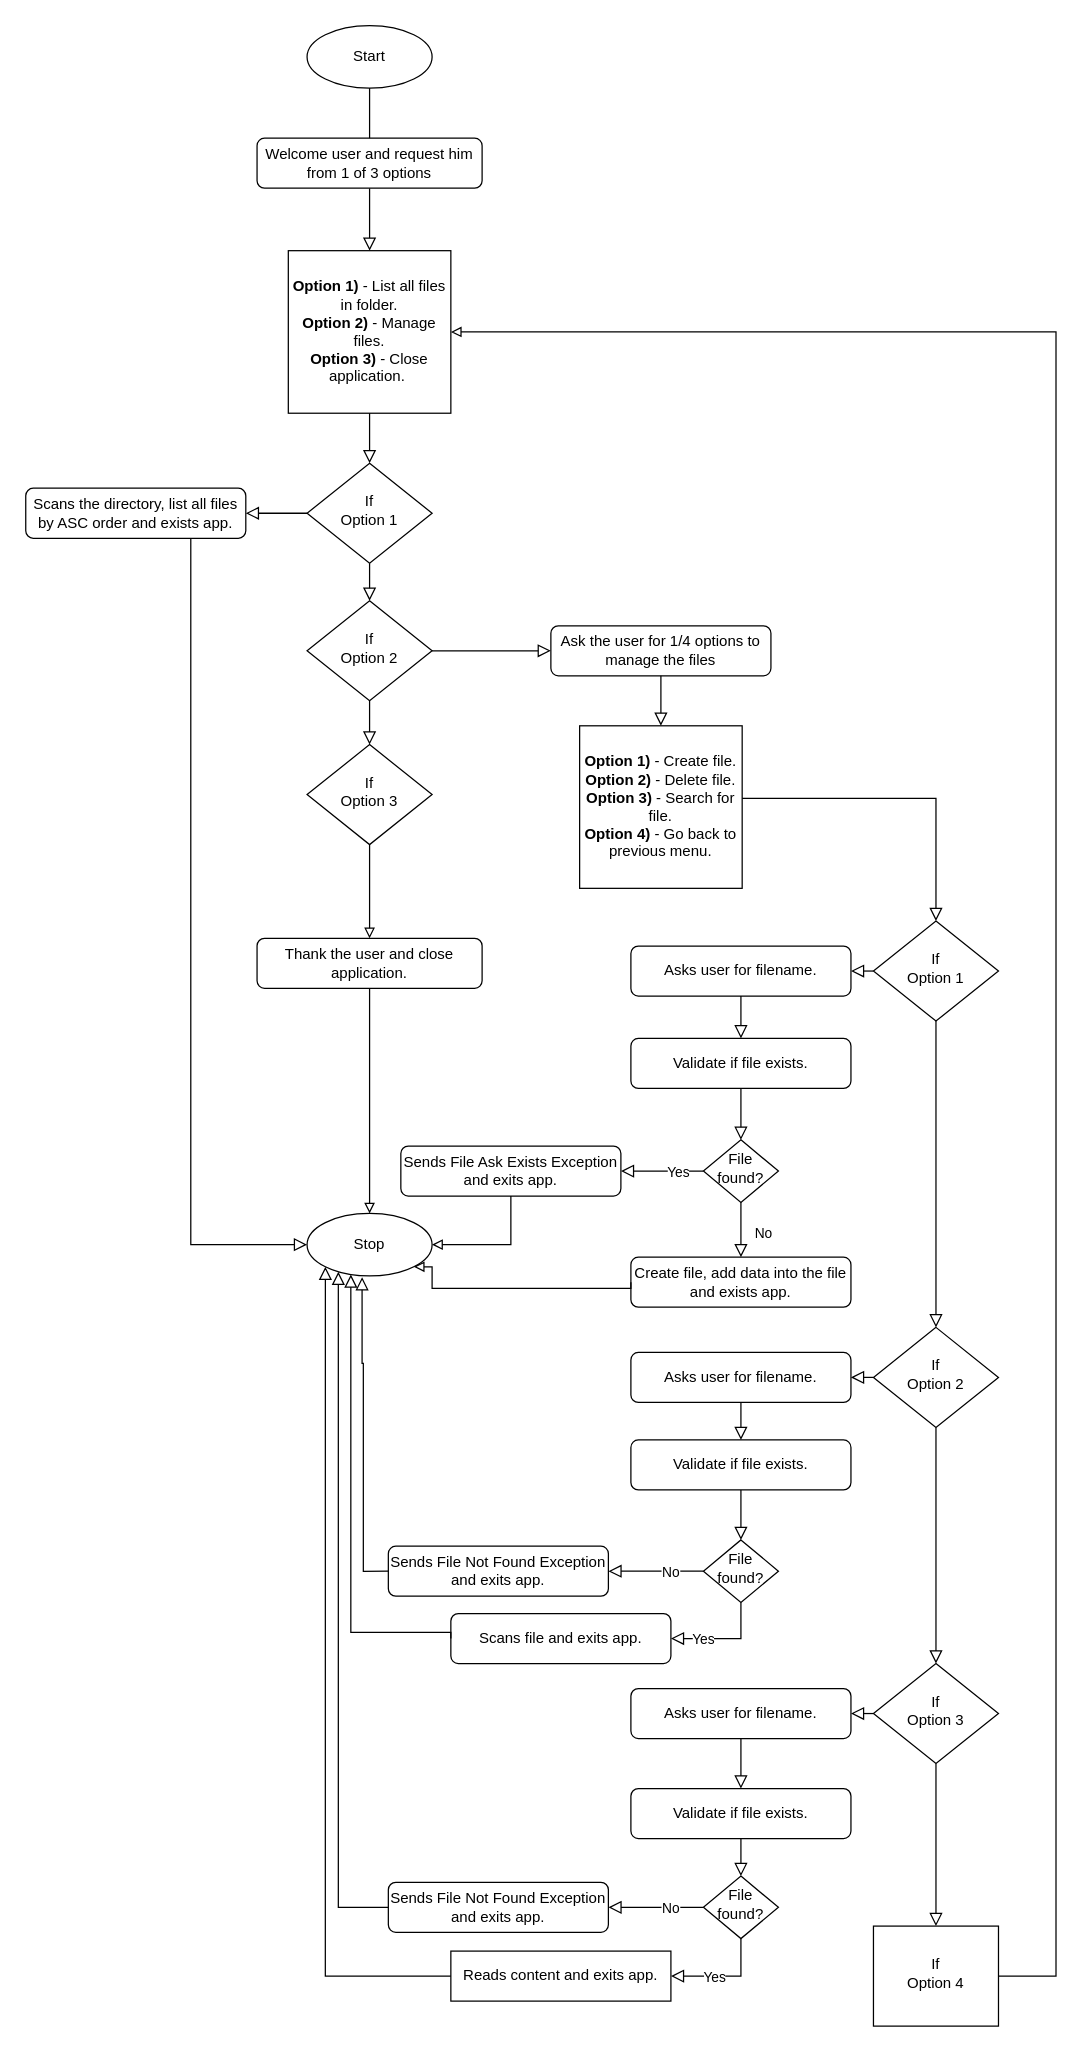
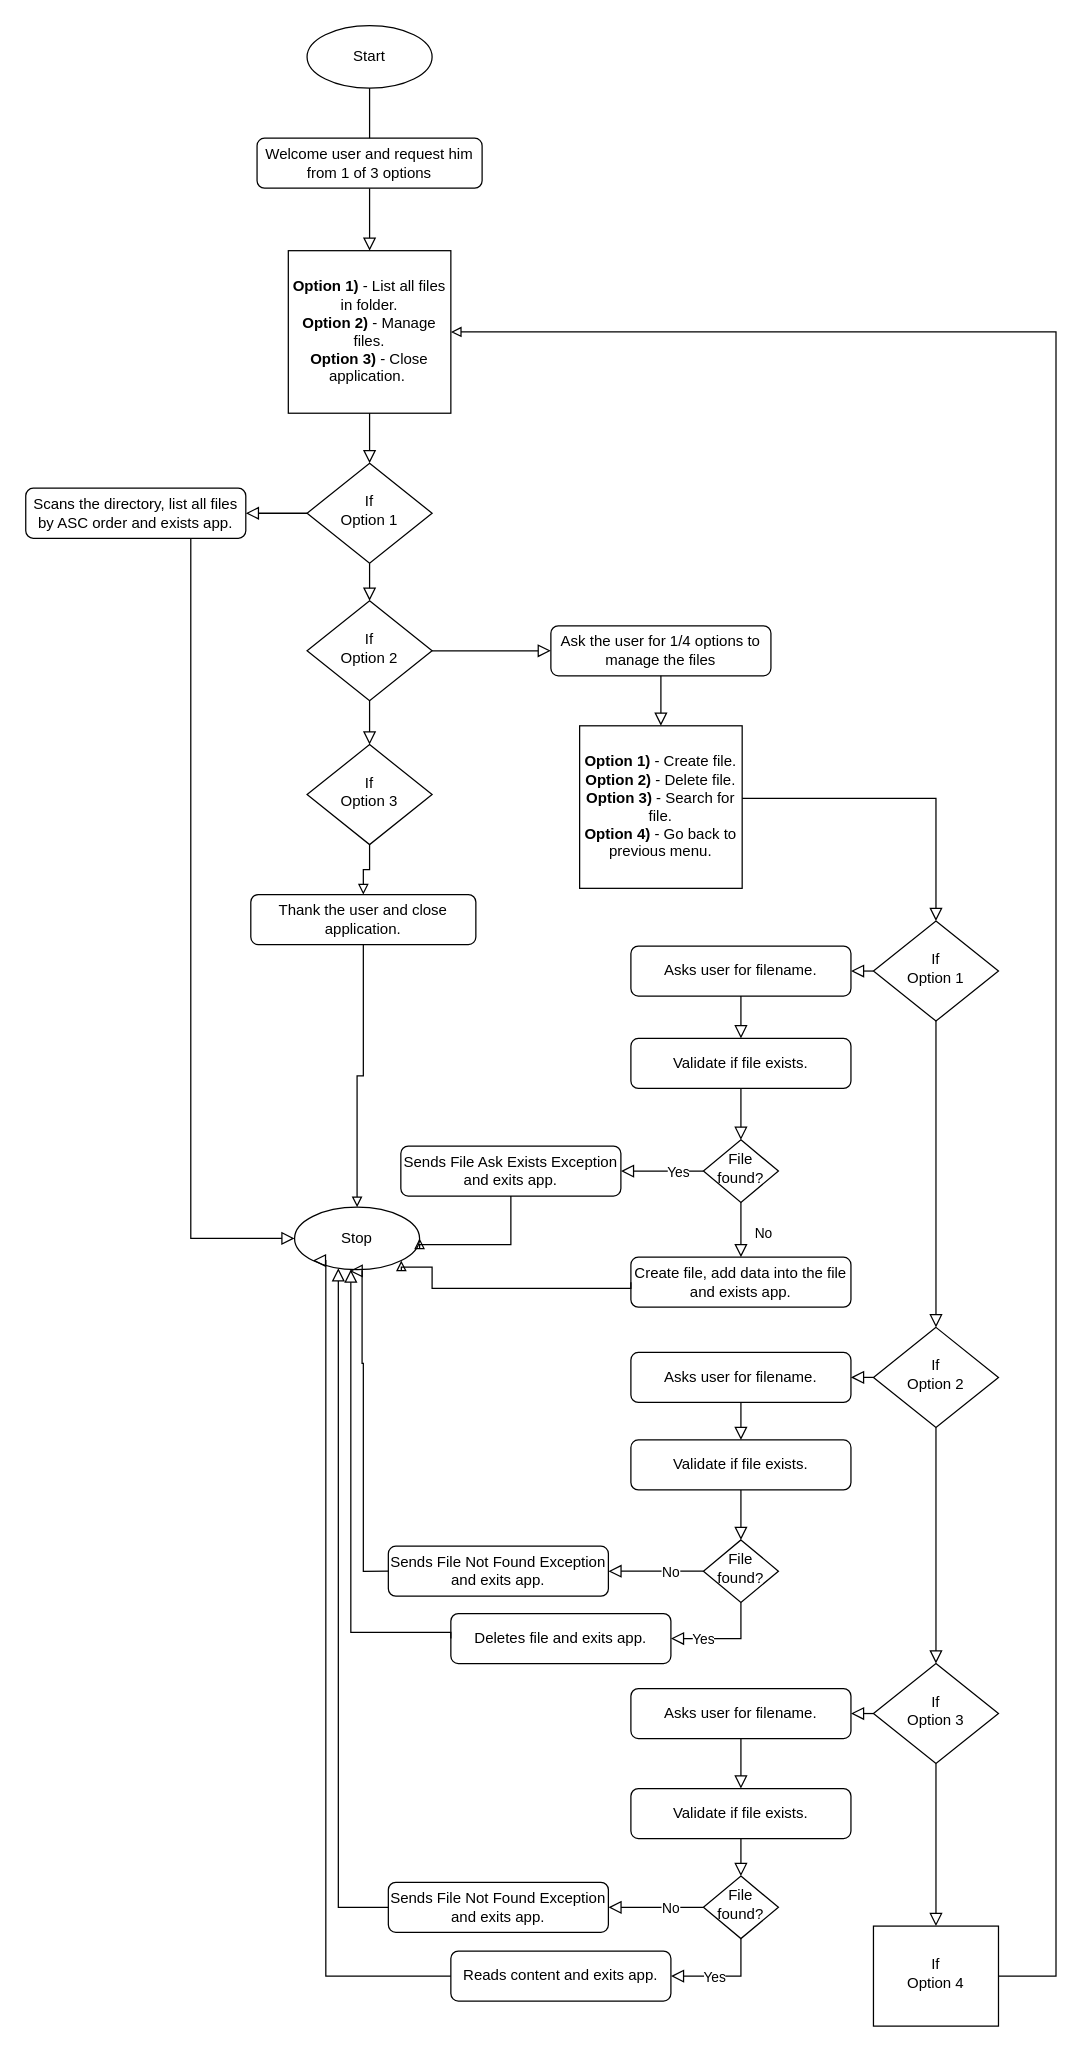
(369, 963) -> (363, 919)
(369, 1244) -> (357, 1238)
(561, 1638) -> (561, 1638)
(561, 1976) -> (561, 1976)
